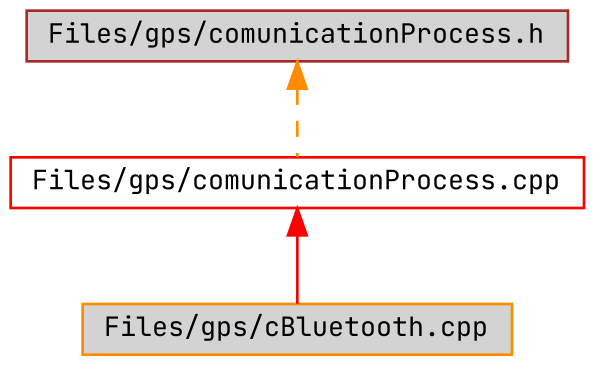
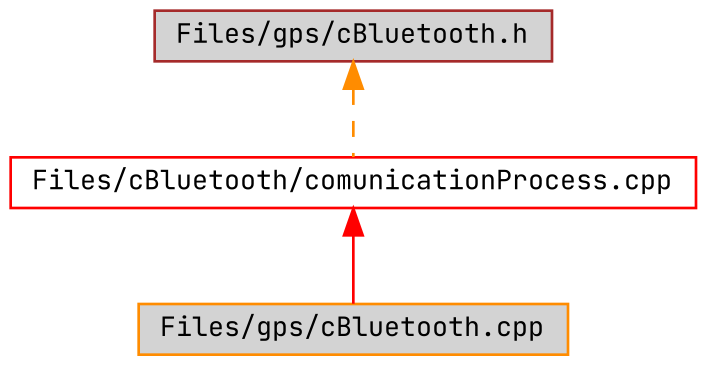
(297, 36) -> (353, 36)
(297, 183) -> (353, 183)
